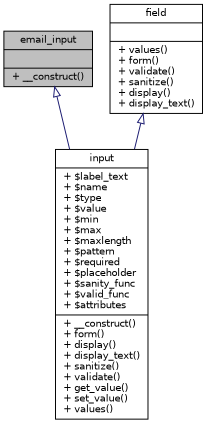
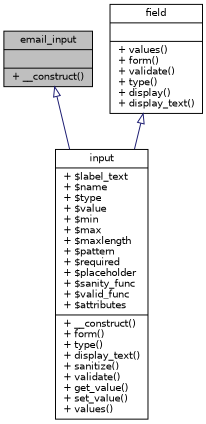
(146, 82) -> (138, 82)
(90, 345) -> (83, 345)
